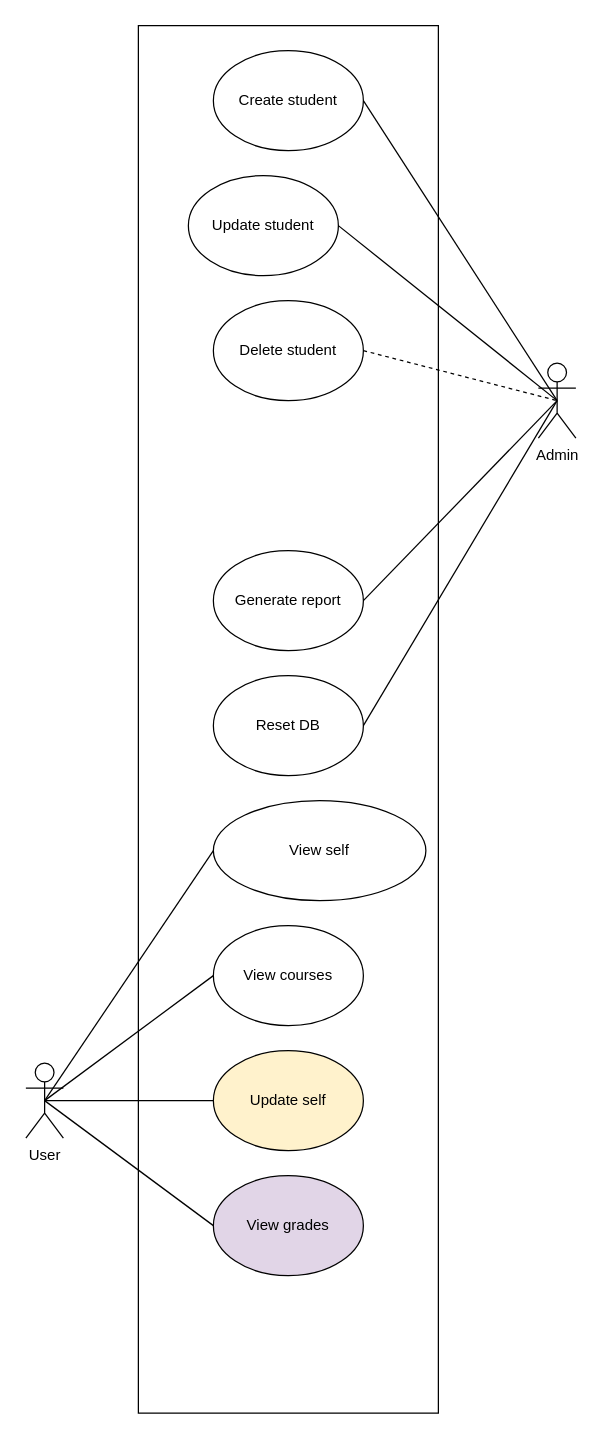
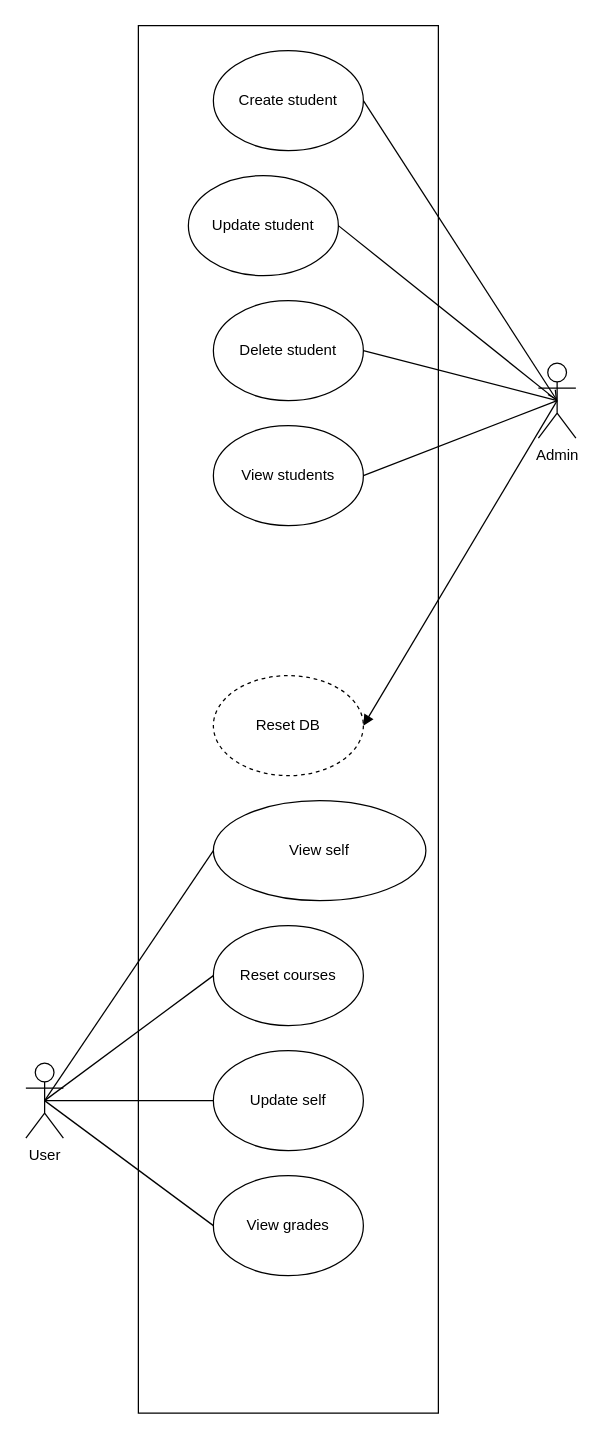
(457, 375) -> (457, 375)
(553, 394) -> (553, 394)
none -> (457, 439)
none -> (288, 476)
(455, 506) -> none
(288, 601) -> none
(367, 720) -> (369, 716)
(288, 726) -> (288, 726)
(288, 976) -> (288, 976)
(288, 1101) -> (288, 1101)
(288, 1226) -> (288, 1226)
